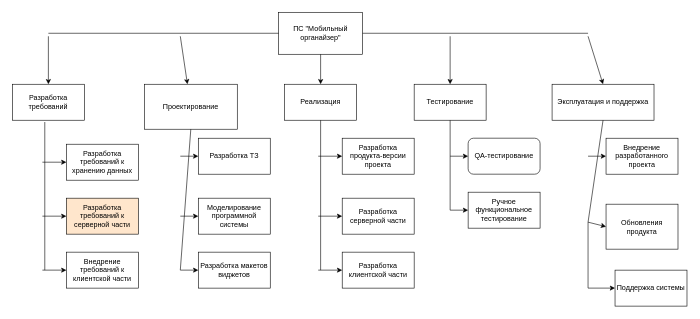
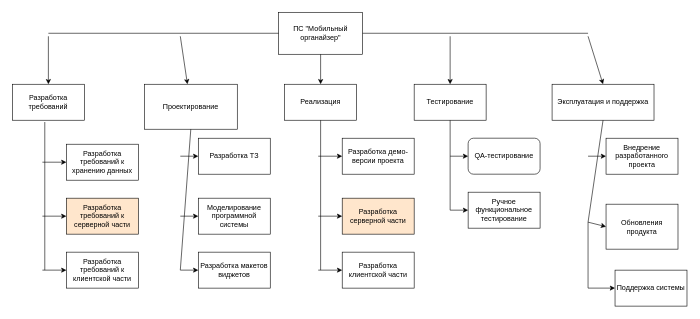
(378, 156) -> (378, 156)
(378, 216) -> (378, 216)
(102, 270) -> (102, 270)
